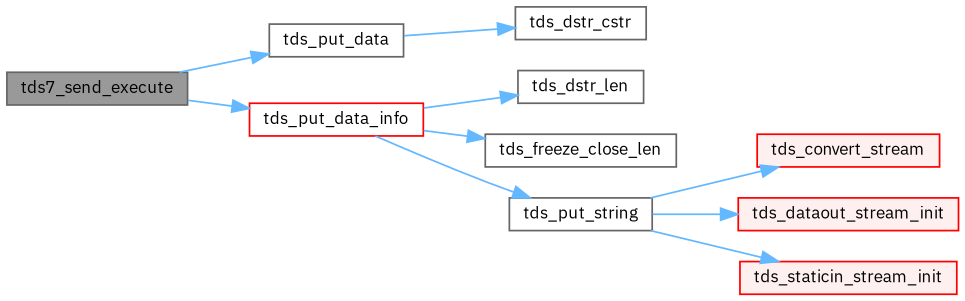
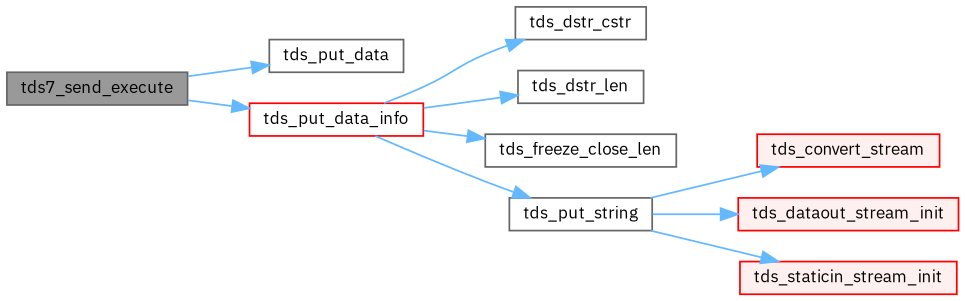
(451, 32) -> (446, 75)
